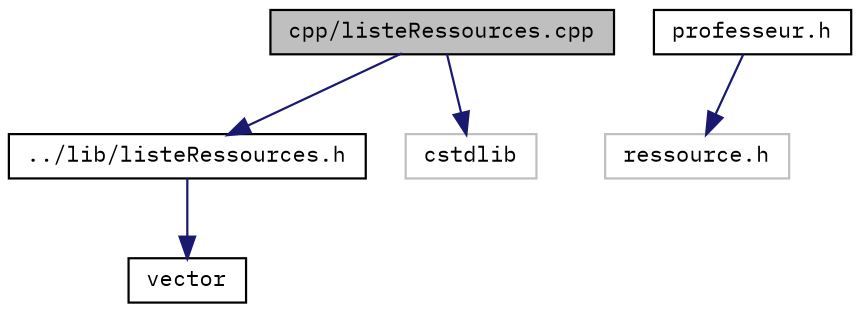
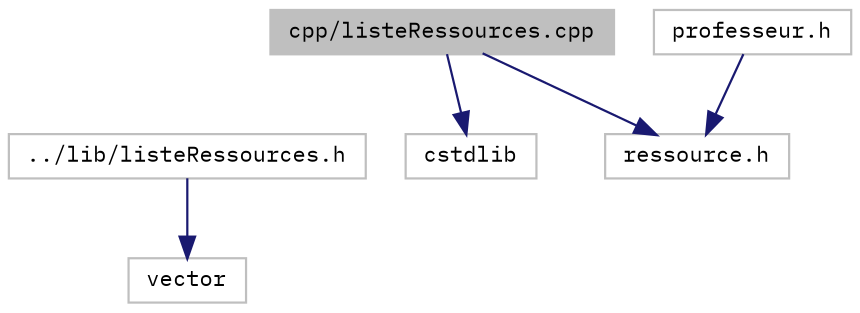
(442, 32) -> (442, 32)
(753, 32) -> (753, 32)
(325, 89) -> (560, 89)
(187, 156) -> (187, 156)
(187, 280) -> (187, 280)
